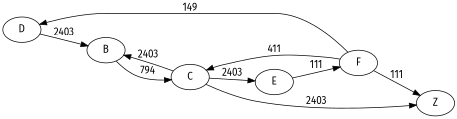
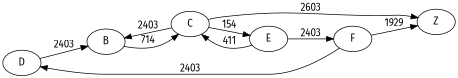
(190, 8) -> (190, 69)
(276, 55) -> (229, 48)
(316, 65) -> (311, 34)
(148, 71) -> (148, 41)
(232, 73) -> (229, 25)
(397, 75) -> (394, 24)
(316, 101) -> (311, 8)
